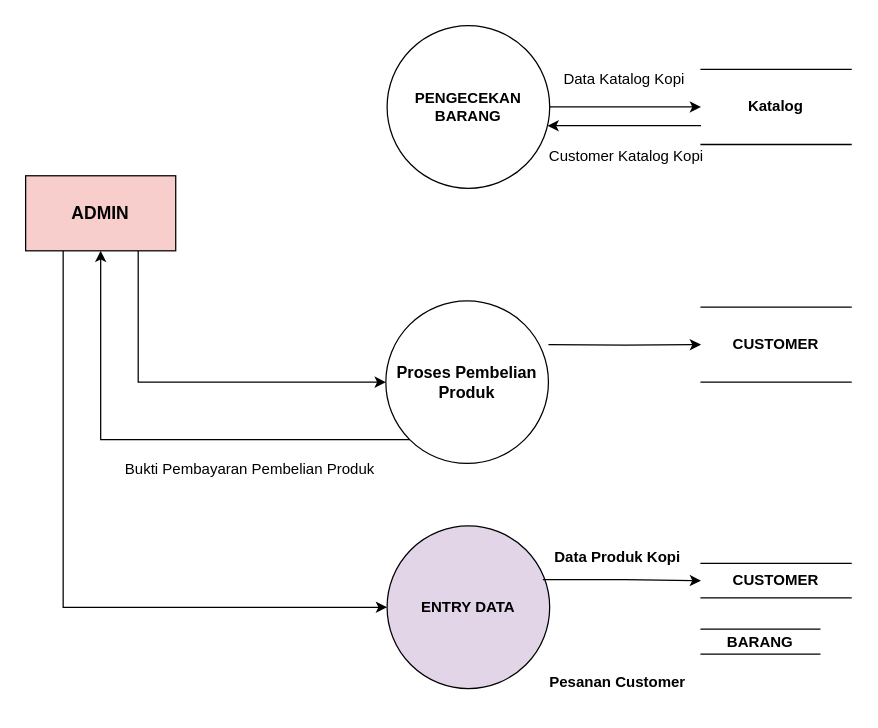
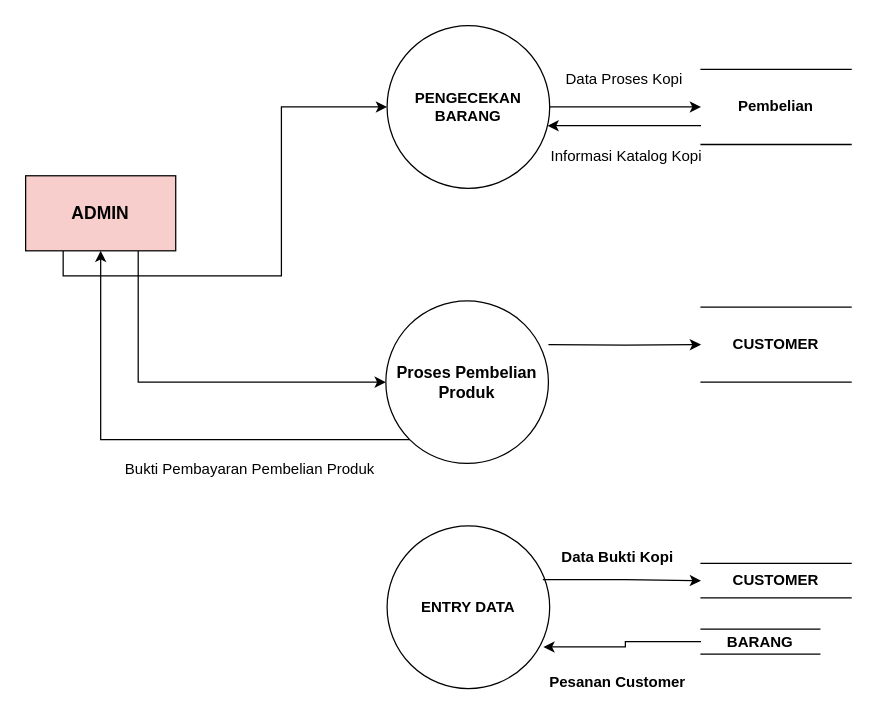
(626, 79) -> (626, 79)
(776, 107) -> (776, 107)
(626, 157) -> (626, 157)
(618, 557) -> (618, 557)
(63, 597) -> (281, 254)
(468, 607) -> (468, 607)
none -> (625, 643)
